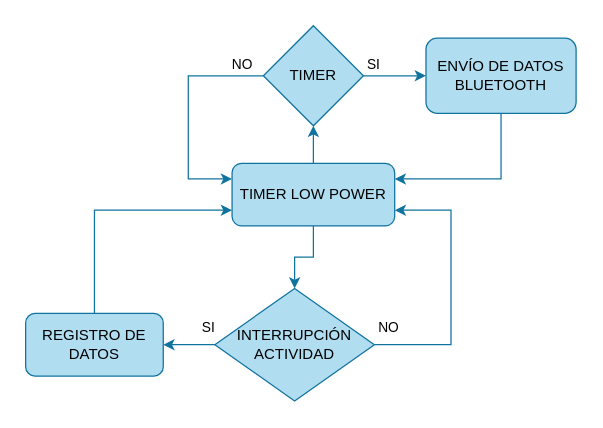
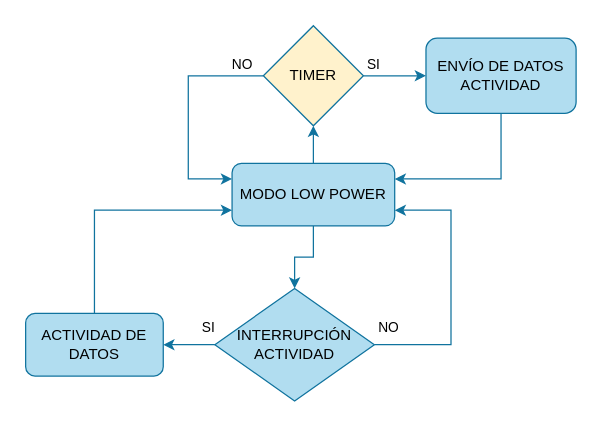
(313, 76) -> (313, 76)
(501, 76) -> (501, 76)
(313, 194) -> (313, 194)
(94, 344) -> (94, 344)
